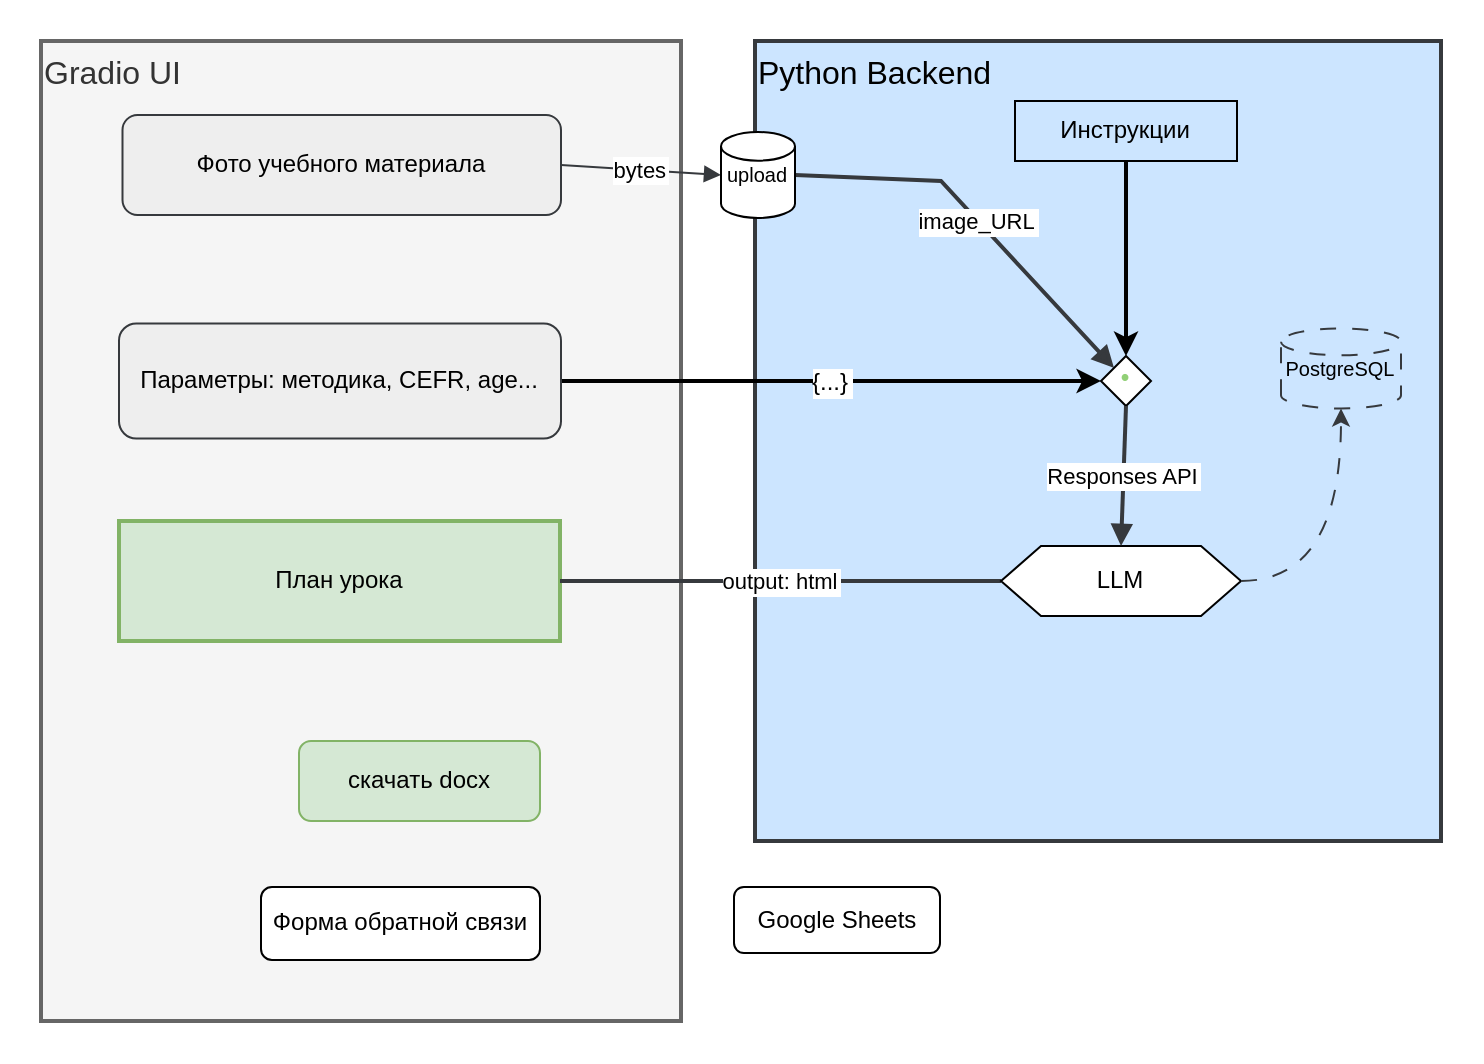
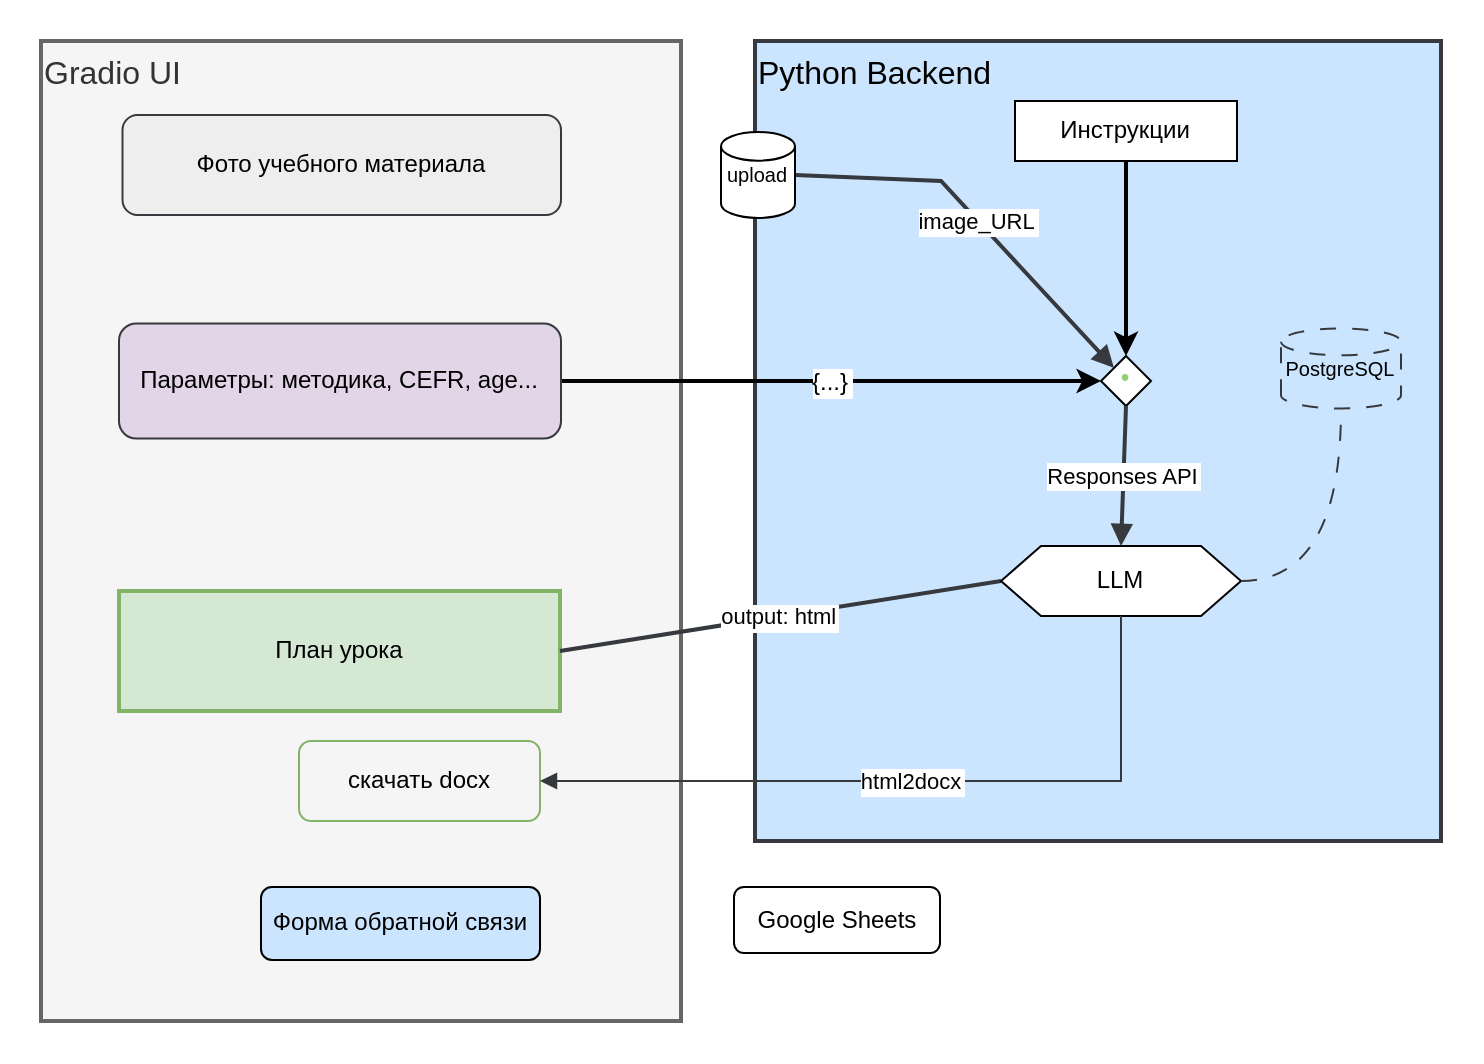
(1126, 131) -> (1126, 131)
(633, 169) -> none
(340, 381) -> (340, 381)
(1341, 424) -> (1341, 418)
(340, 581) -> (340, 651)
(420, 781) -> (420, 781)
none -> (922, 781)
(401, 924) -> (401, 924)
